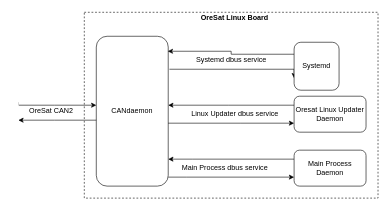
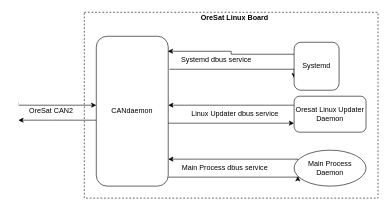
(231, 60) -> (216, 60)
(330, 168) -> (330, 168)
